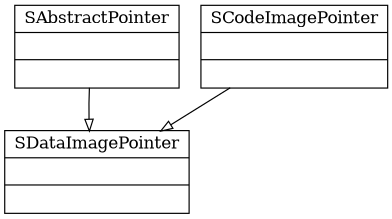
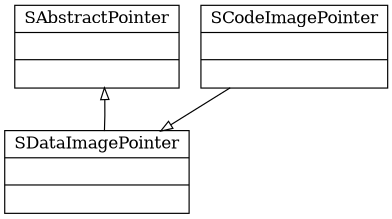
(89, 103) -> (105, 115)
